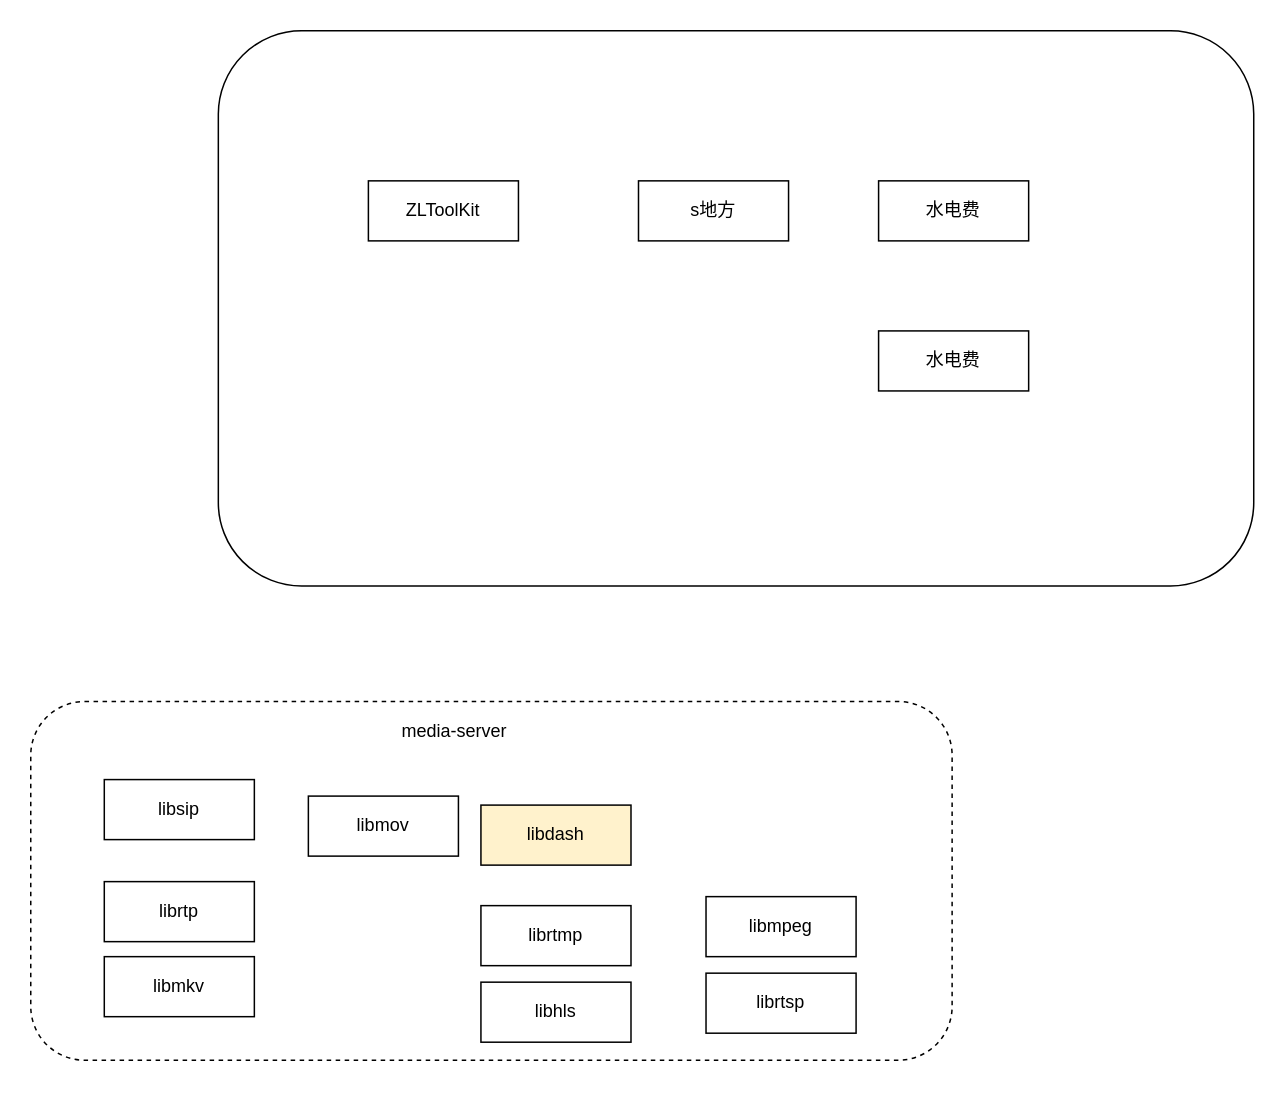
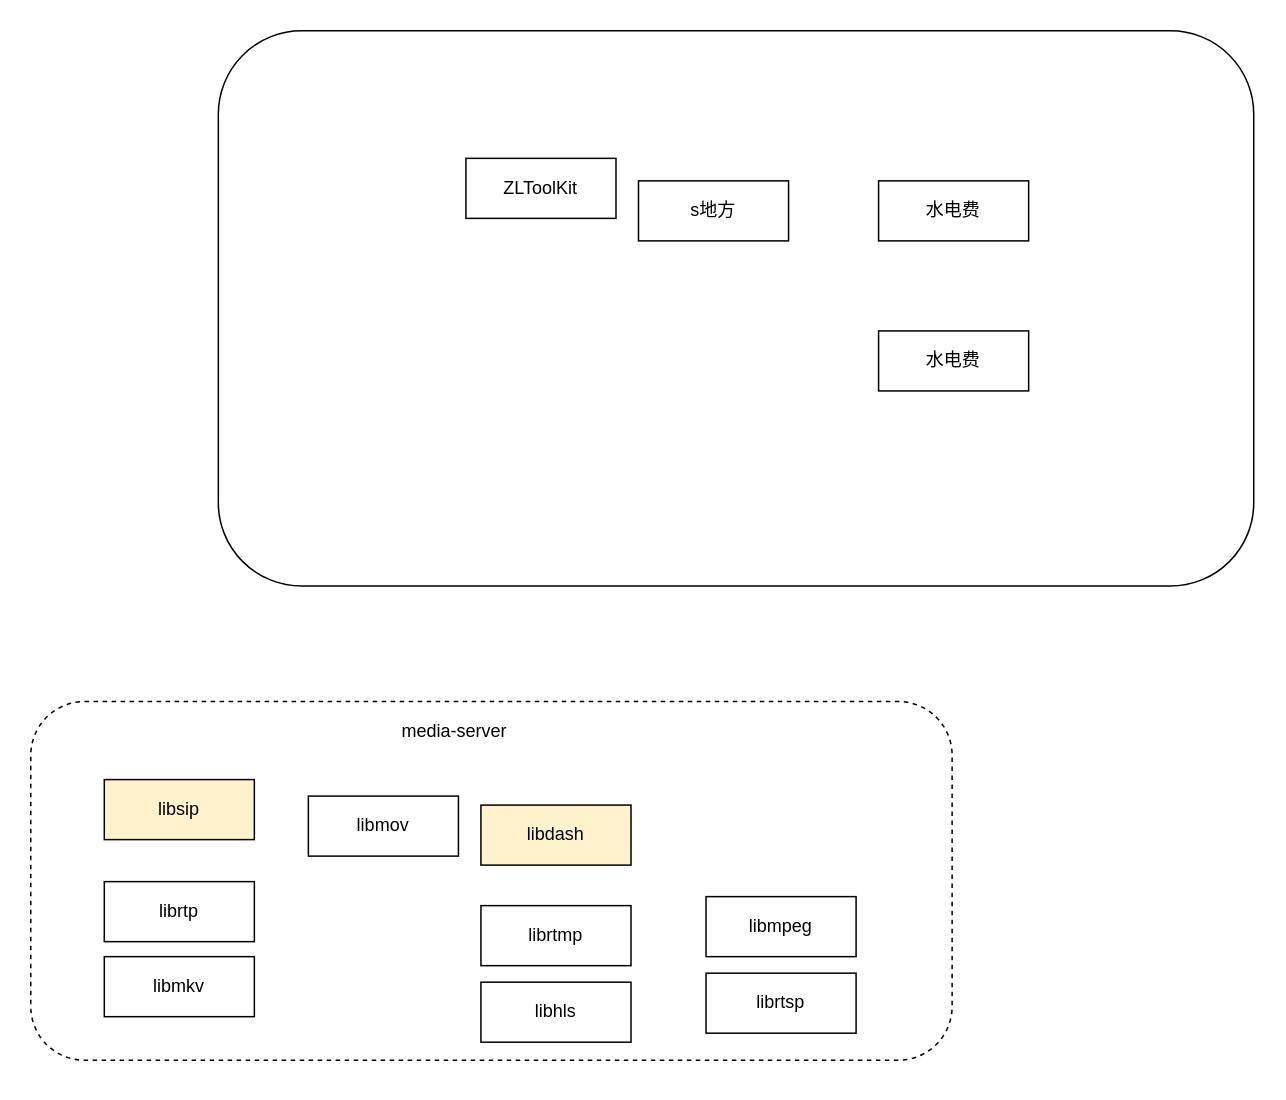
(443, 211) -> (541, 188)
(179, 809) -> (179, 809)
